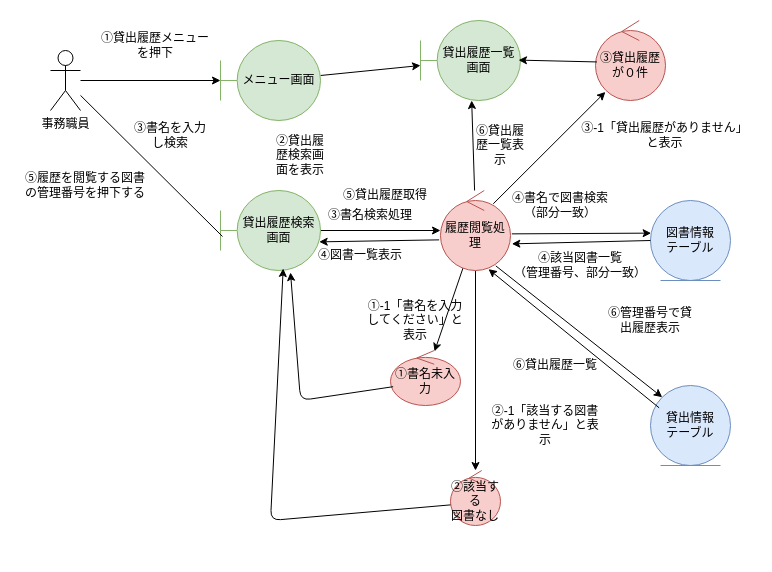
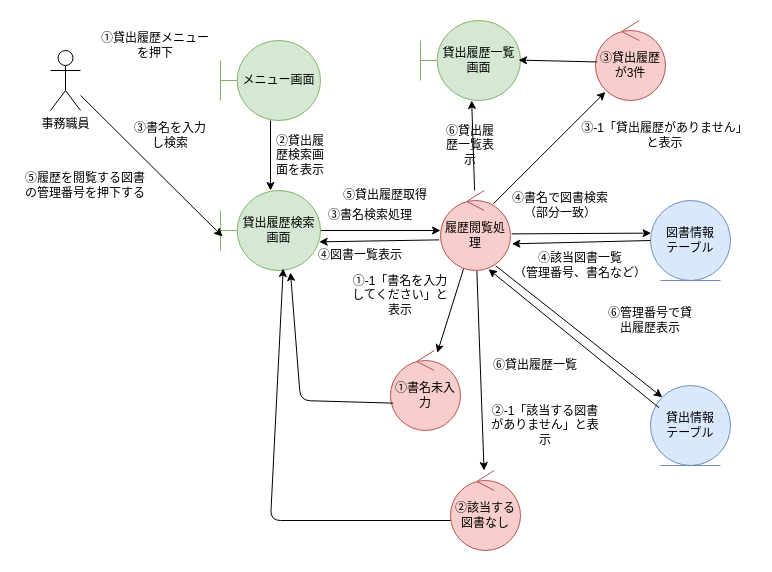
(631, 66) -> (631, 66)
(367, 71) -> (271, 152)
(147, 81) -> none
(501, 146) -> (471, 146)
(218, 232) -> (217, 231)
(581, 266) -> (581, 266)
(416, 321) -> (401, 296)
(556, 366) -> (536, 366)
(426, 378) -> (426, 391)
(476, 498) -> (486, 511)
